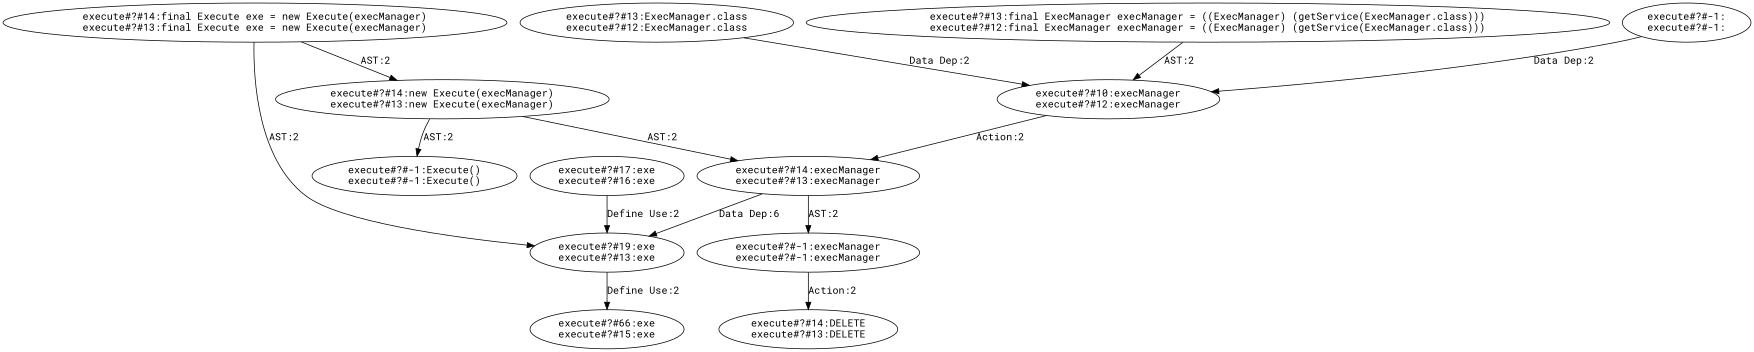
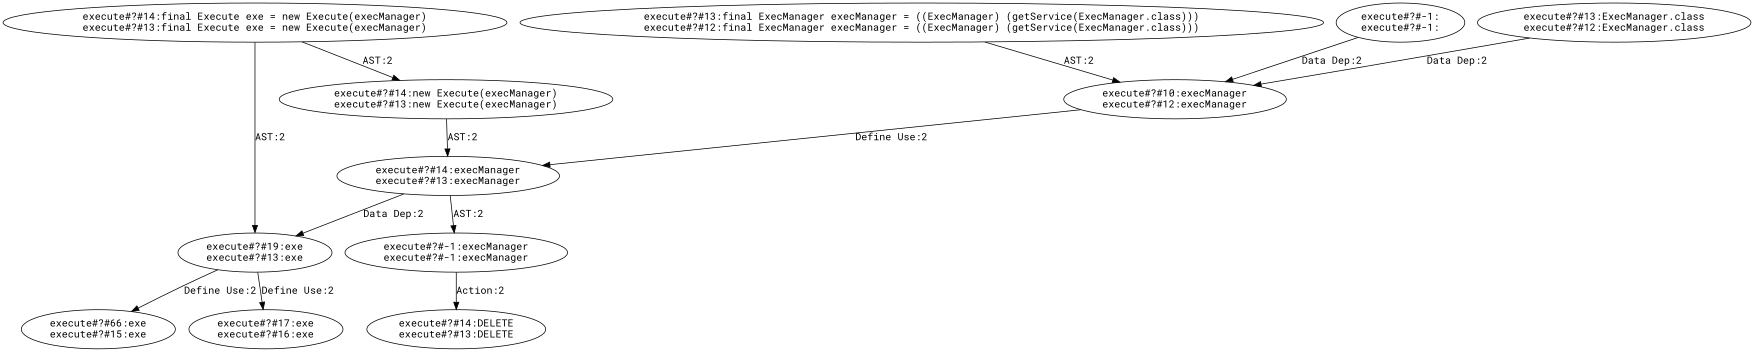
(1000, 138) -> (892, 138)
(415, 176) -> none
(607, 210) -> (260, 287)
(749, 214) -> (394, 214)
